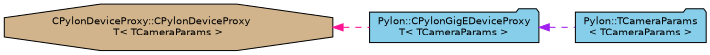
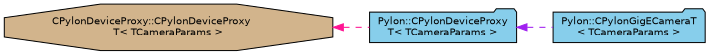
(454, 27) -> (443, 27)
(641, 27) -> (629, 27)
